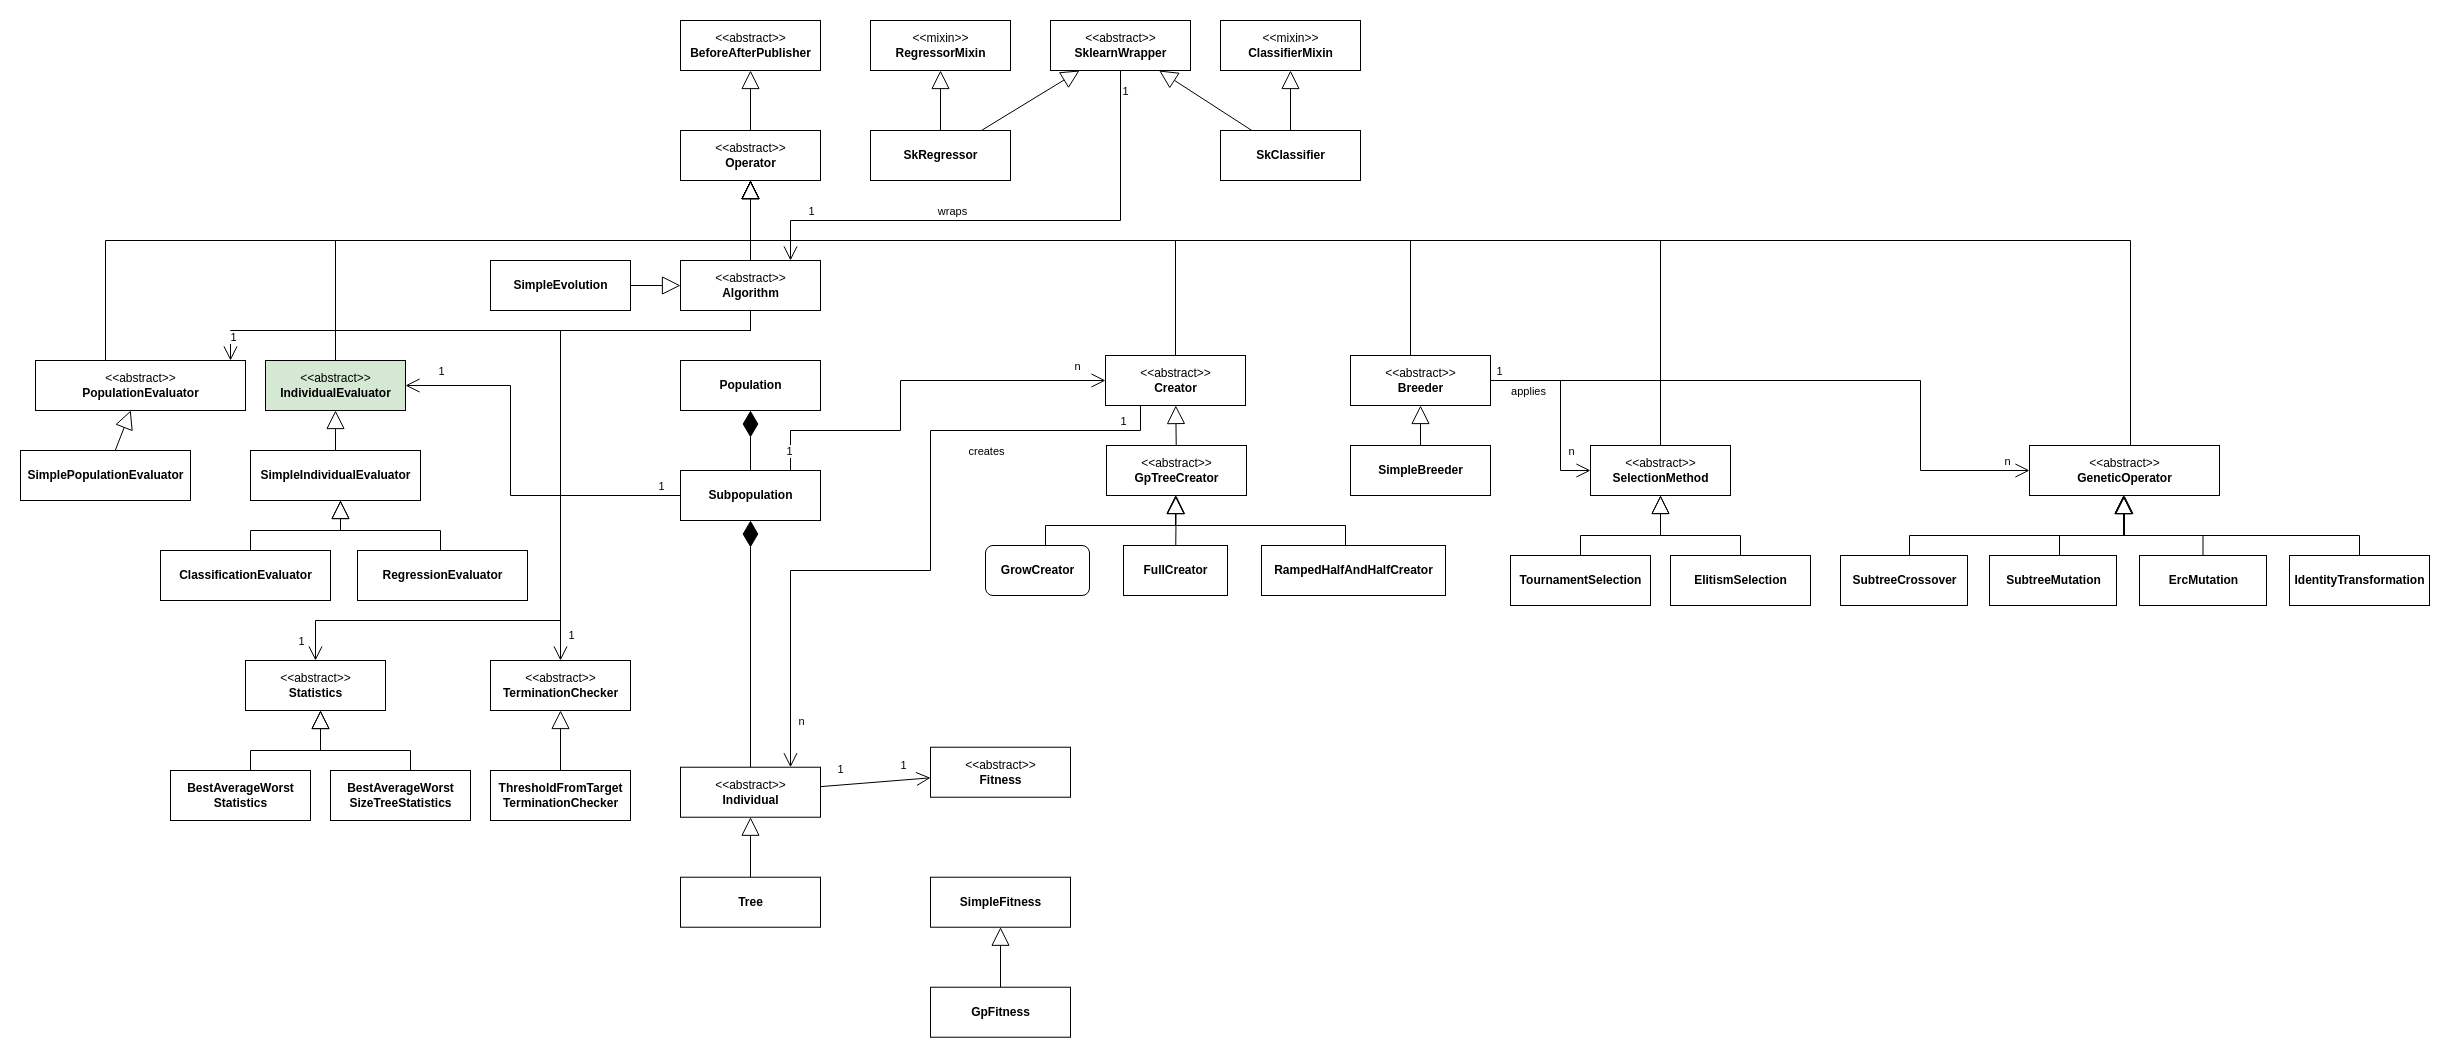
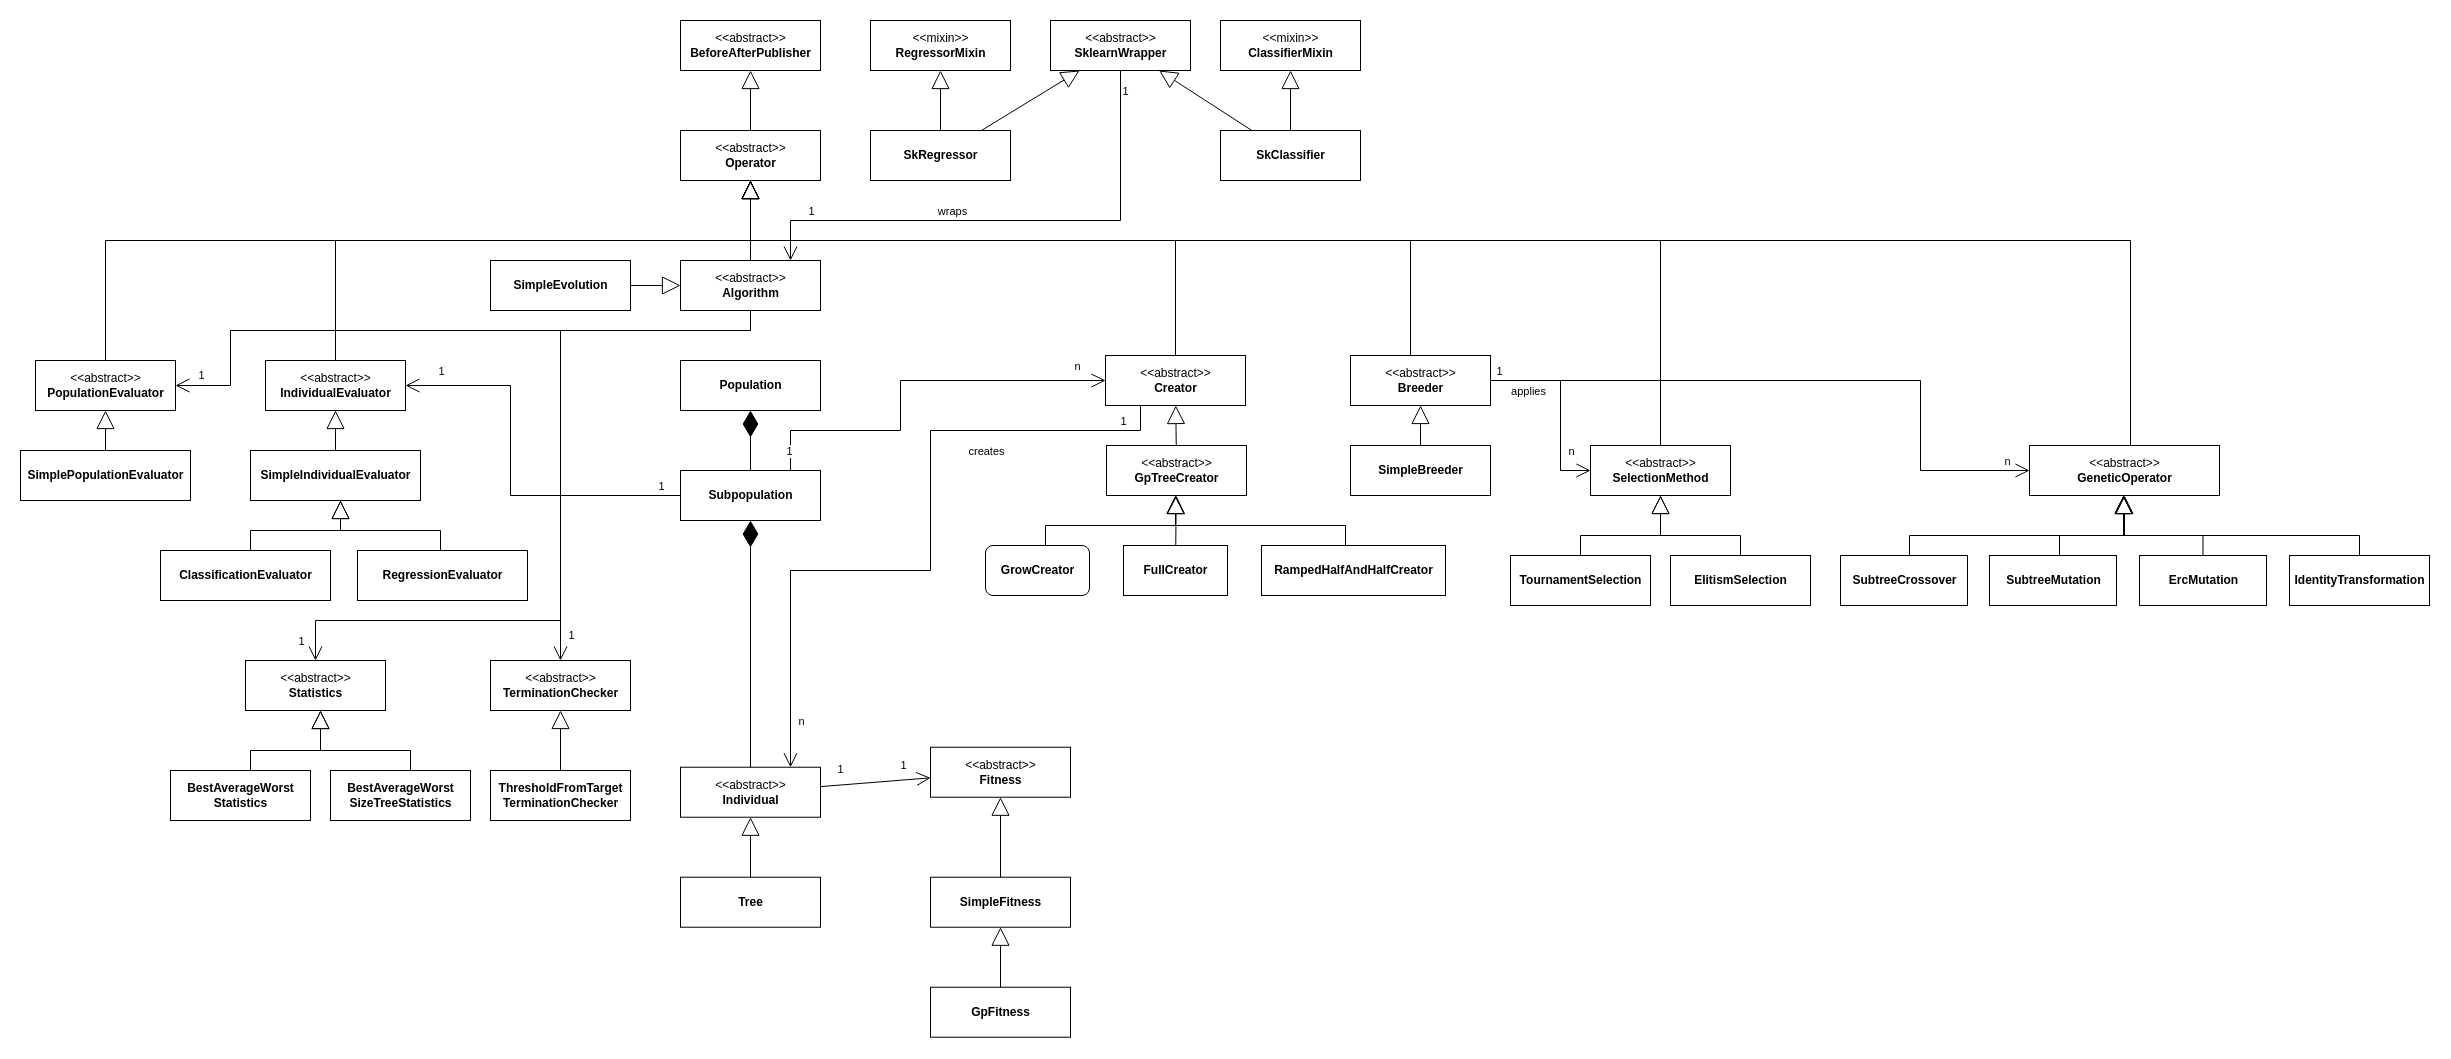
(141, 386) -> (106, 386)
(336, 386) -> (336, 386)
none -> (1001, 847)
